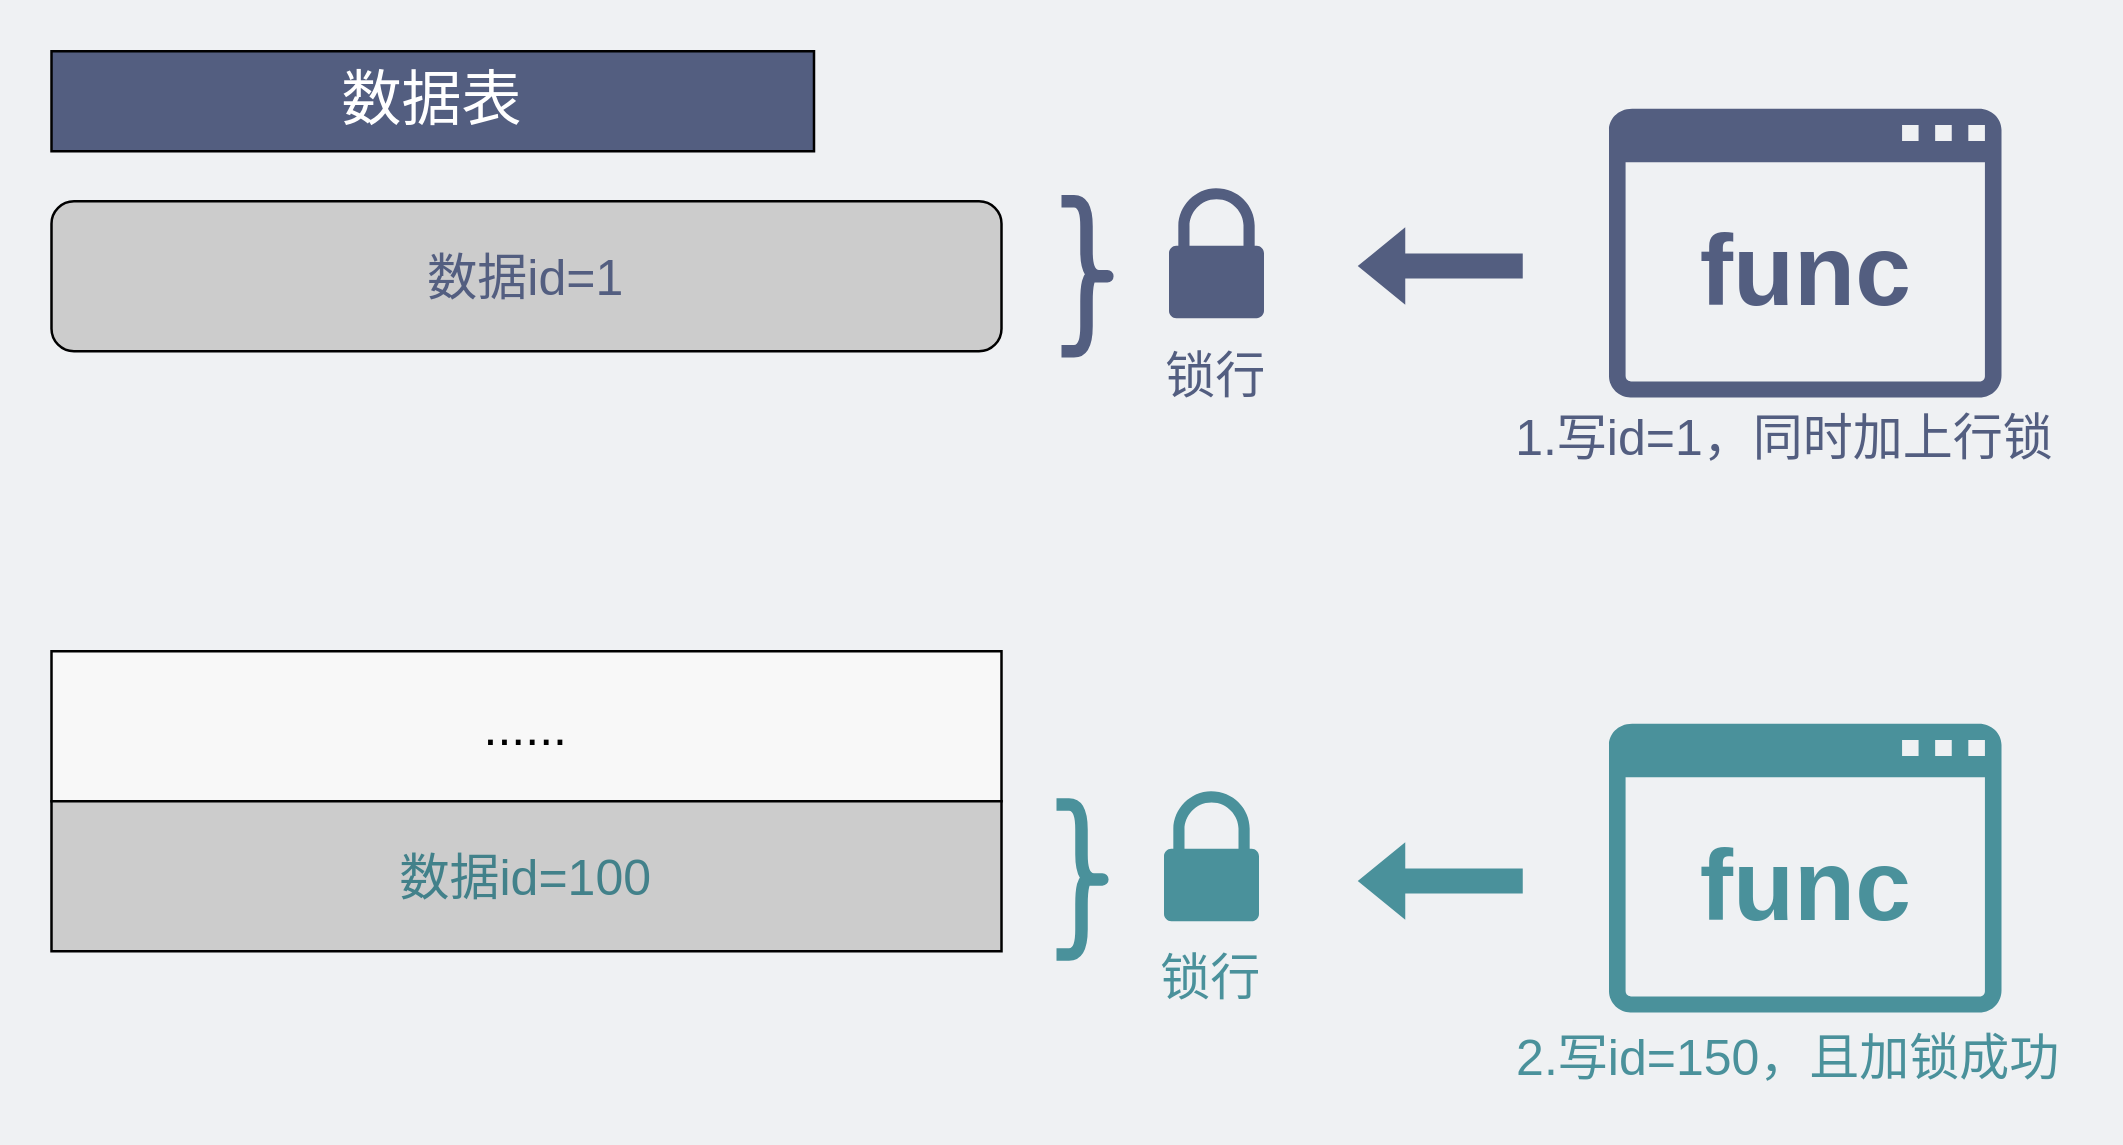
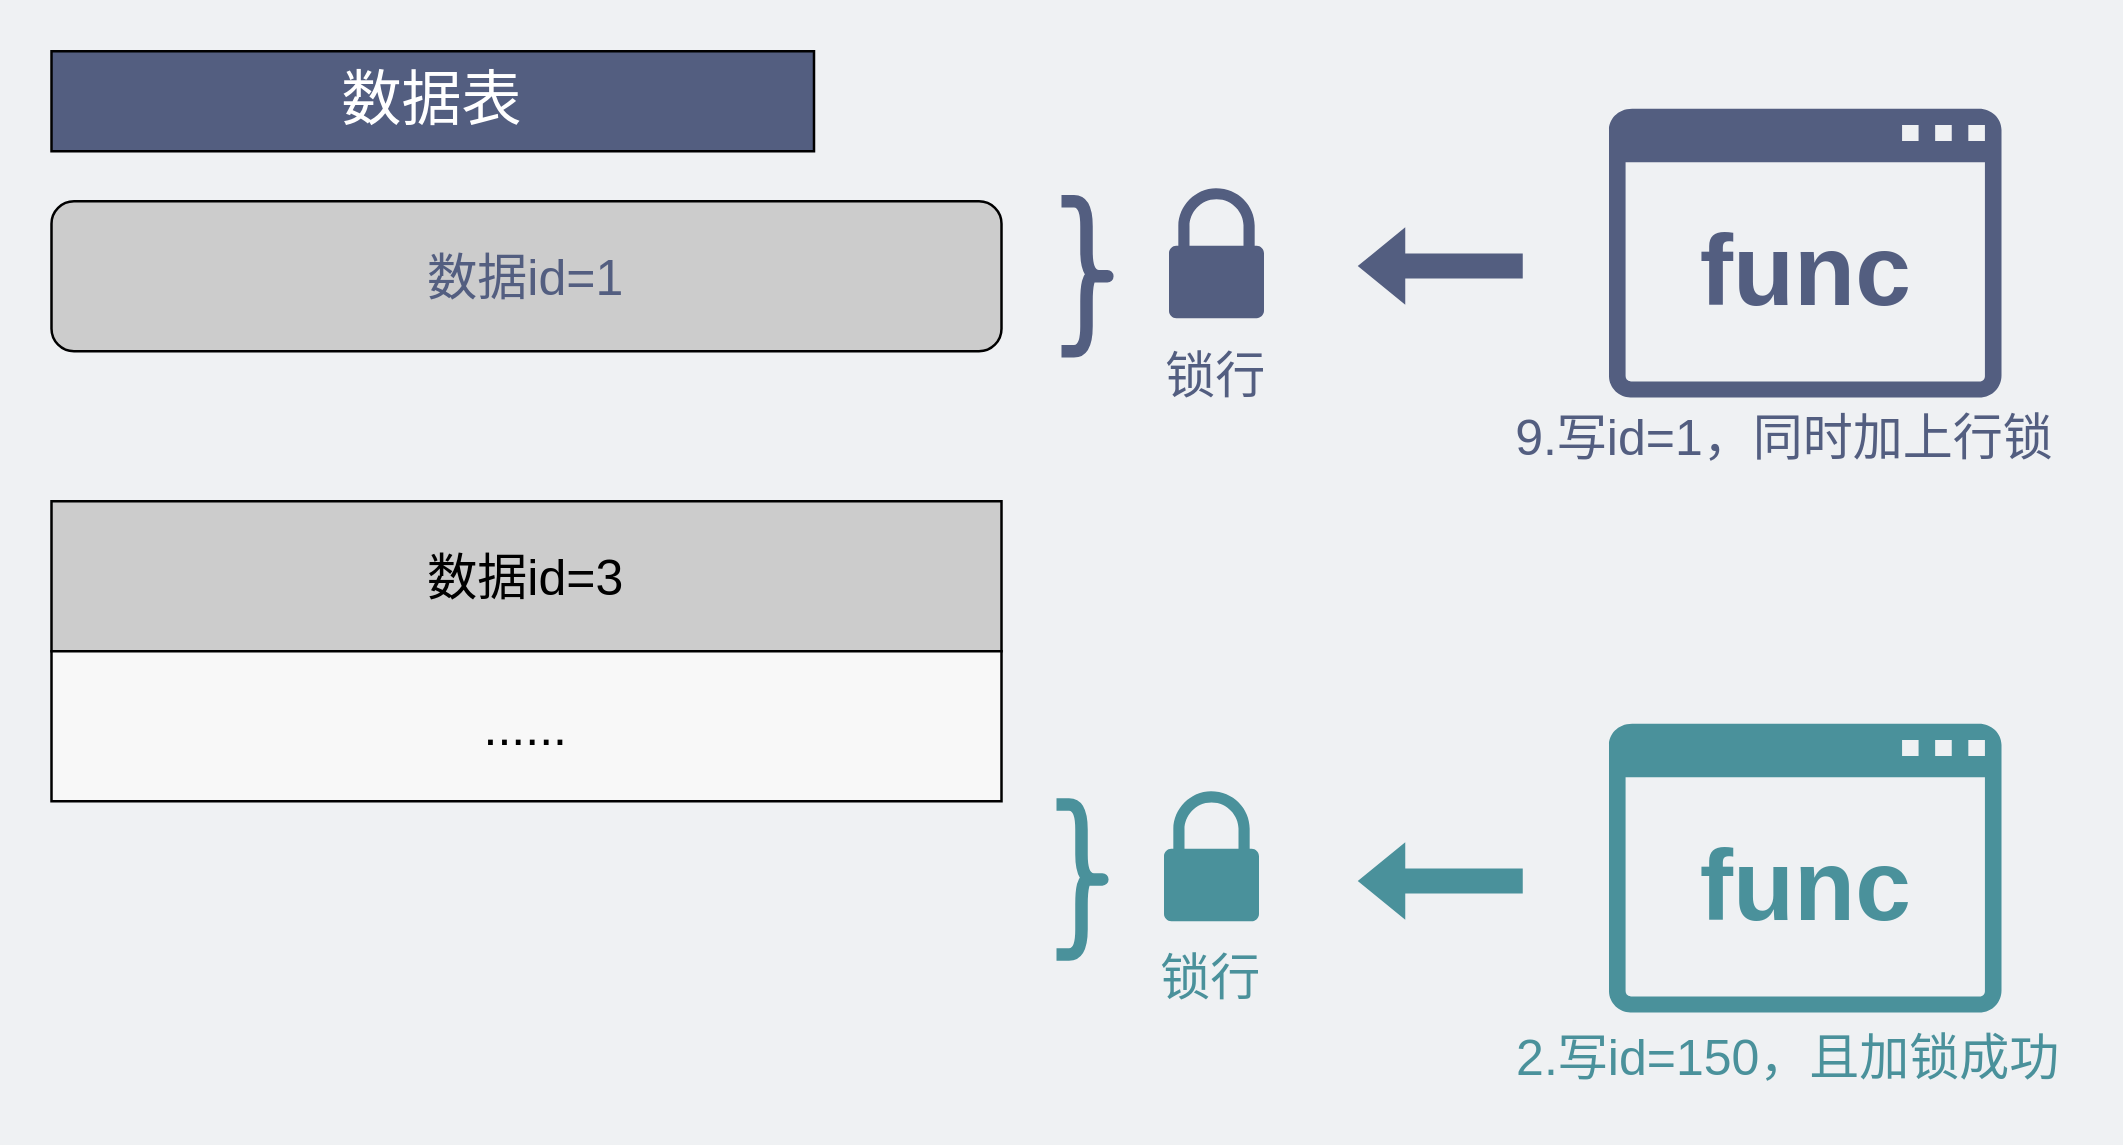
(1785, 419) -> (1785, 419)
none -> (526, 576)
(526, 876) -> none
